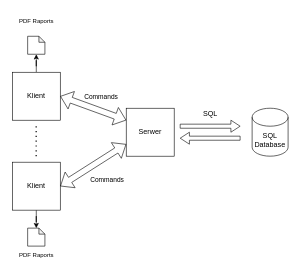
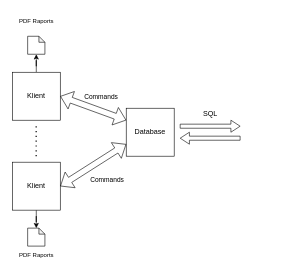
(150, 132) -> (150, 132)
(270, 132) -> none
